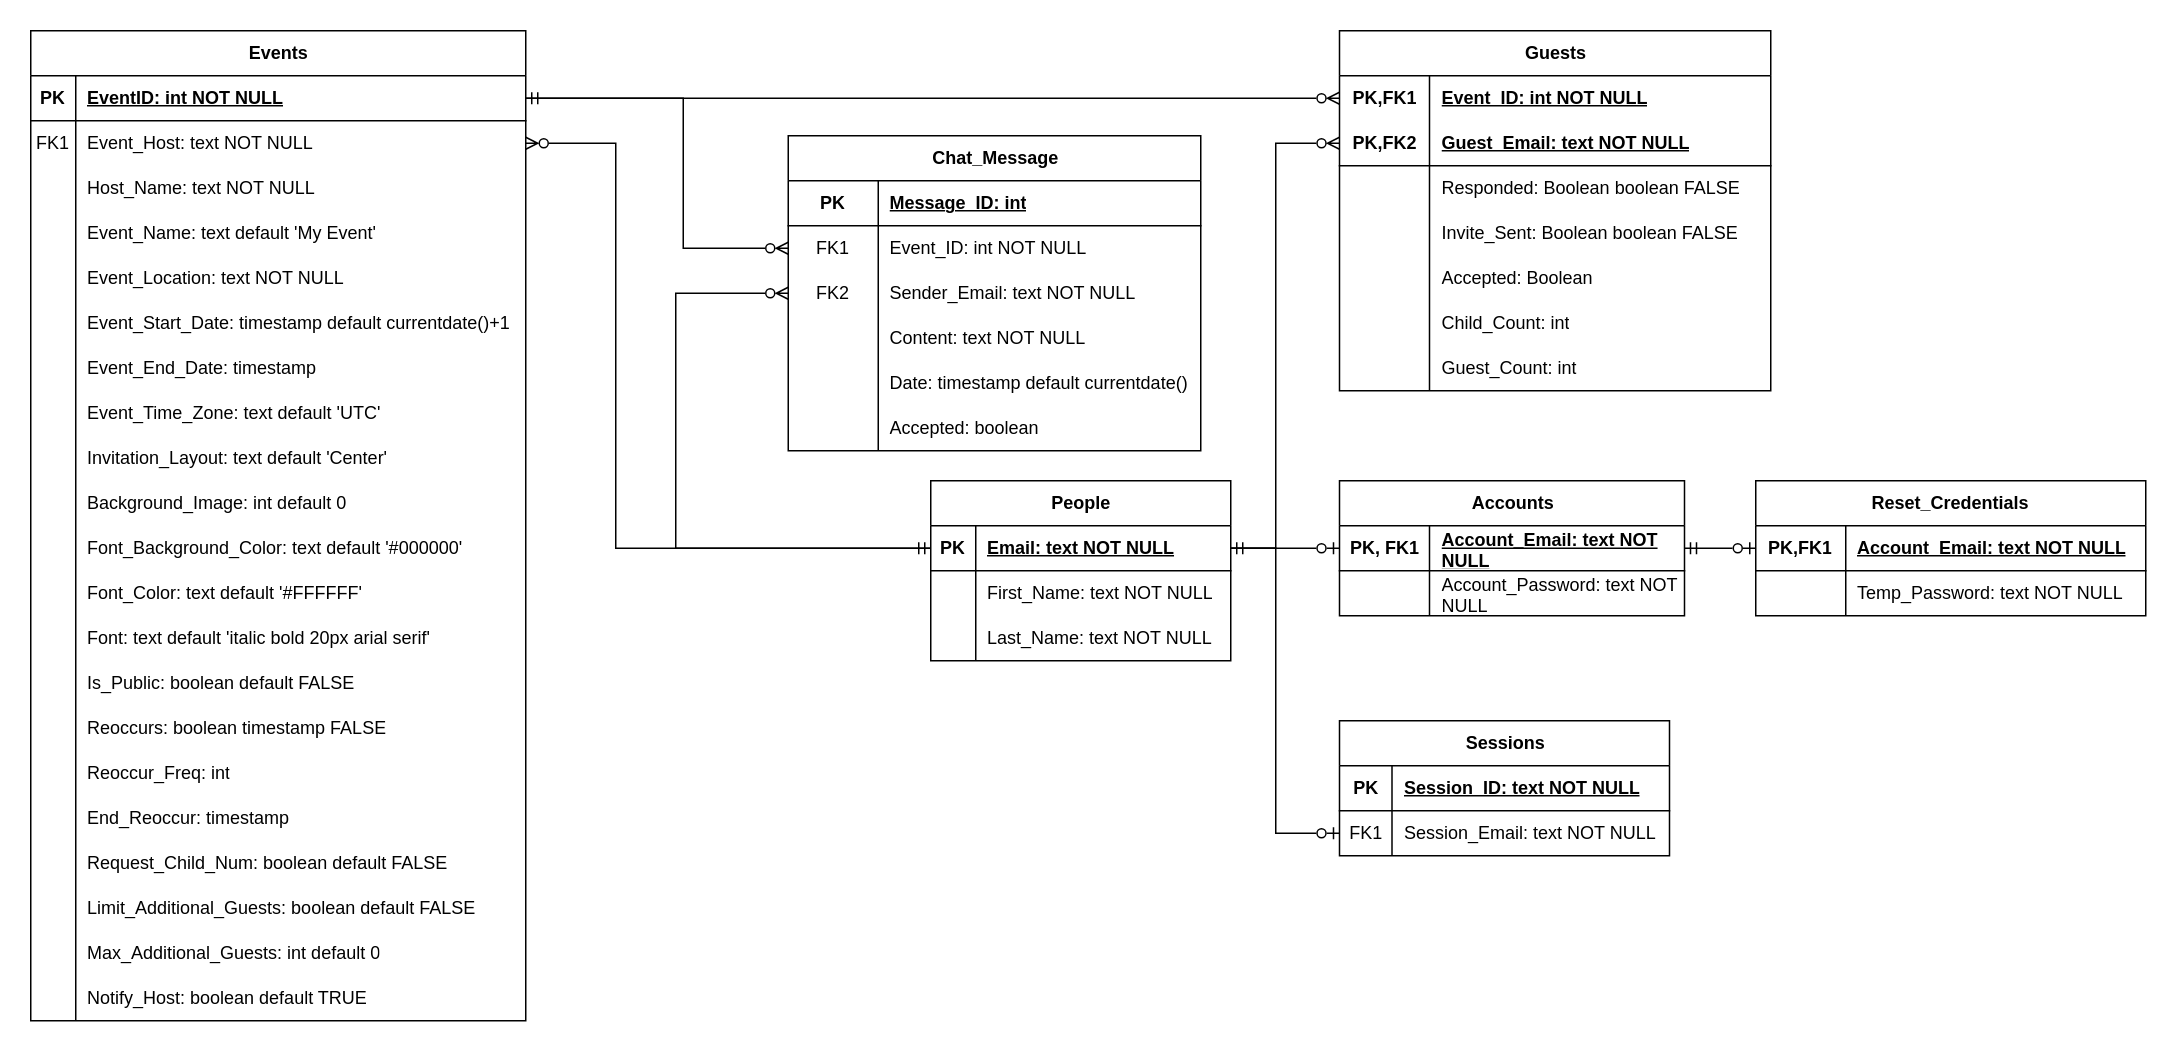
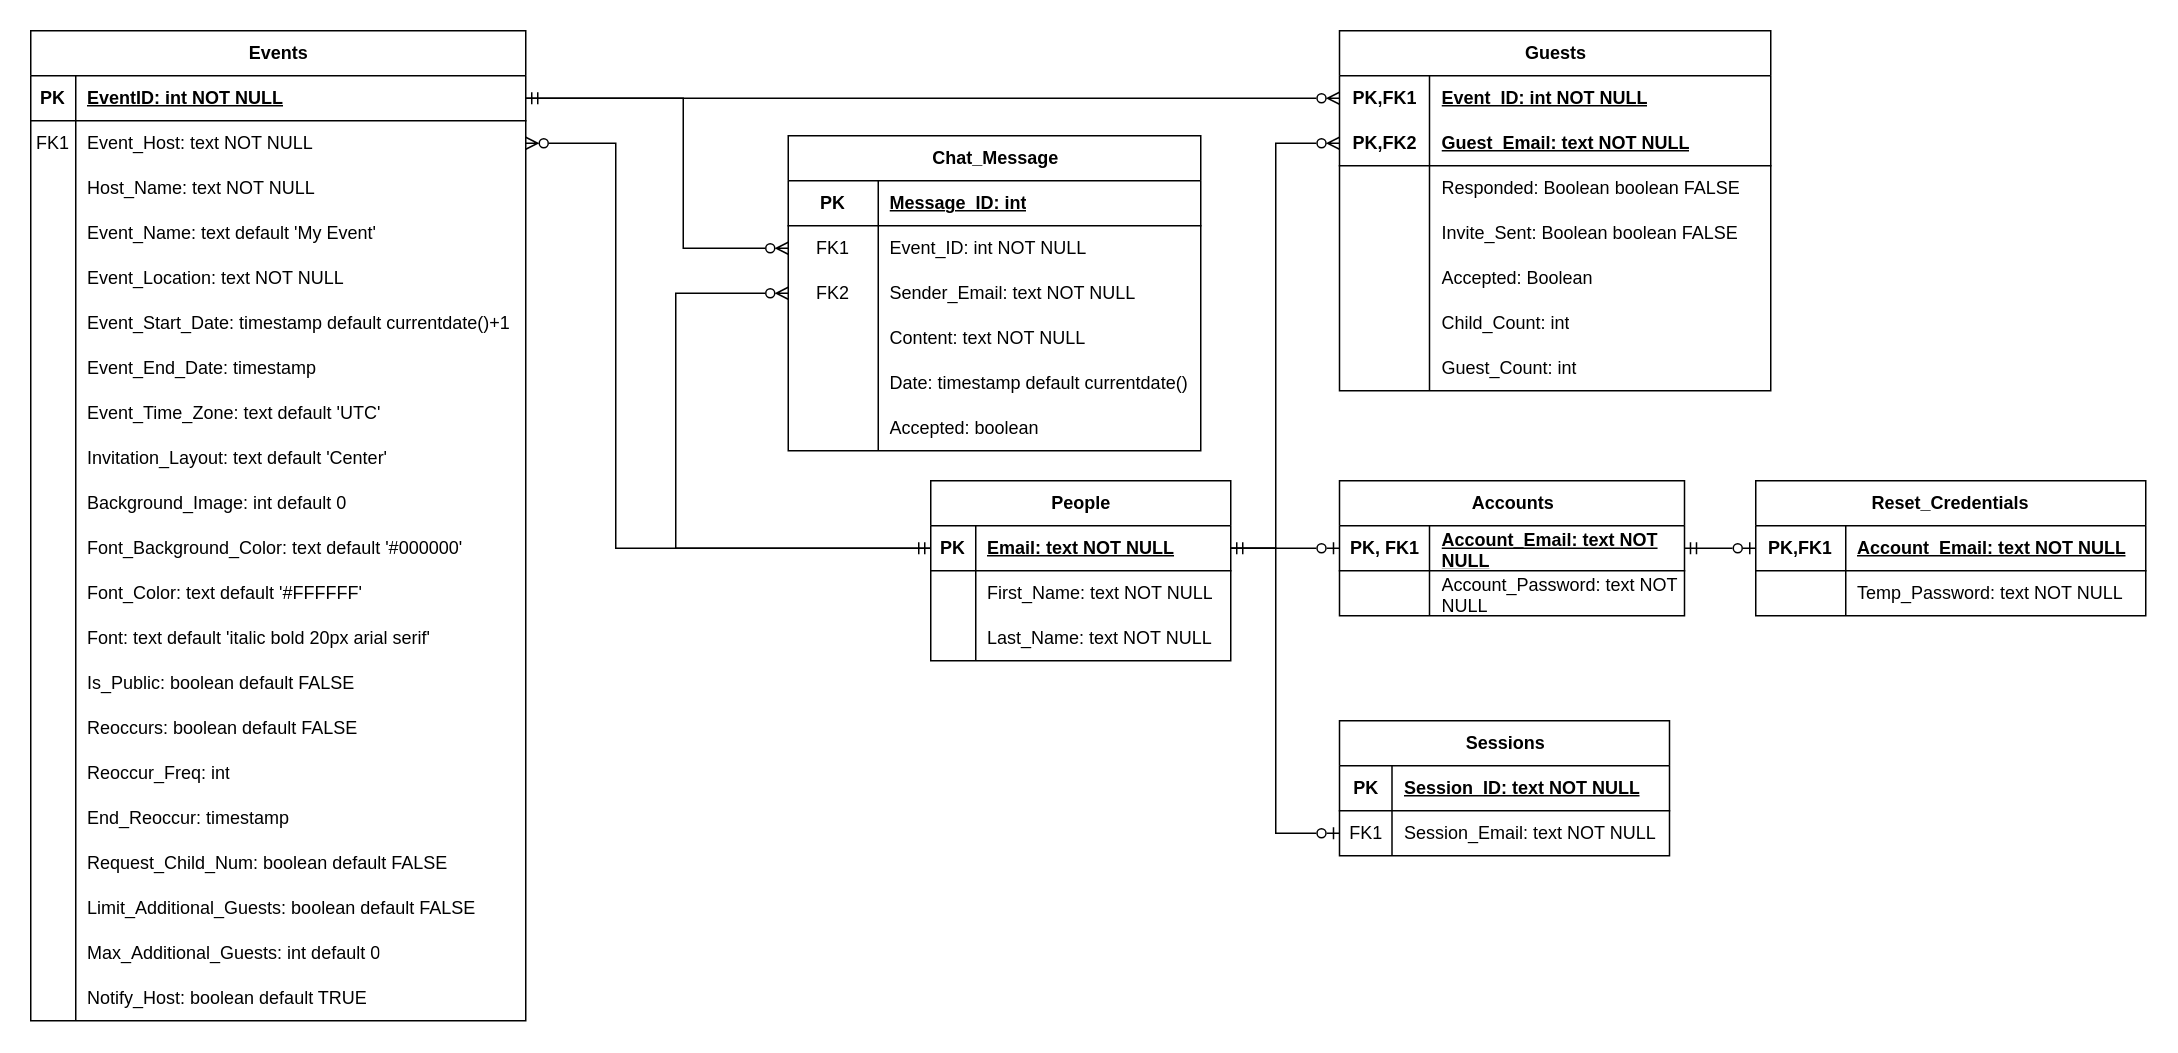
(240, 728) -> (230, 728)
